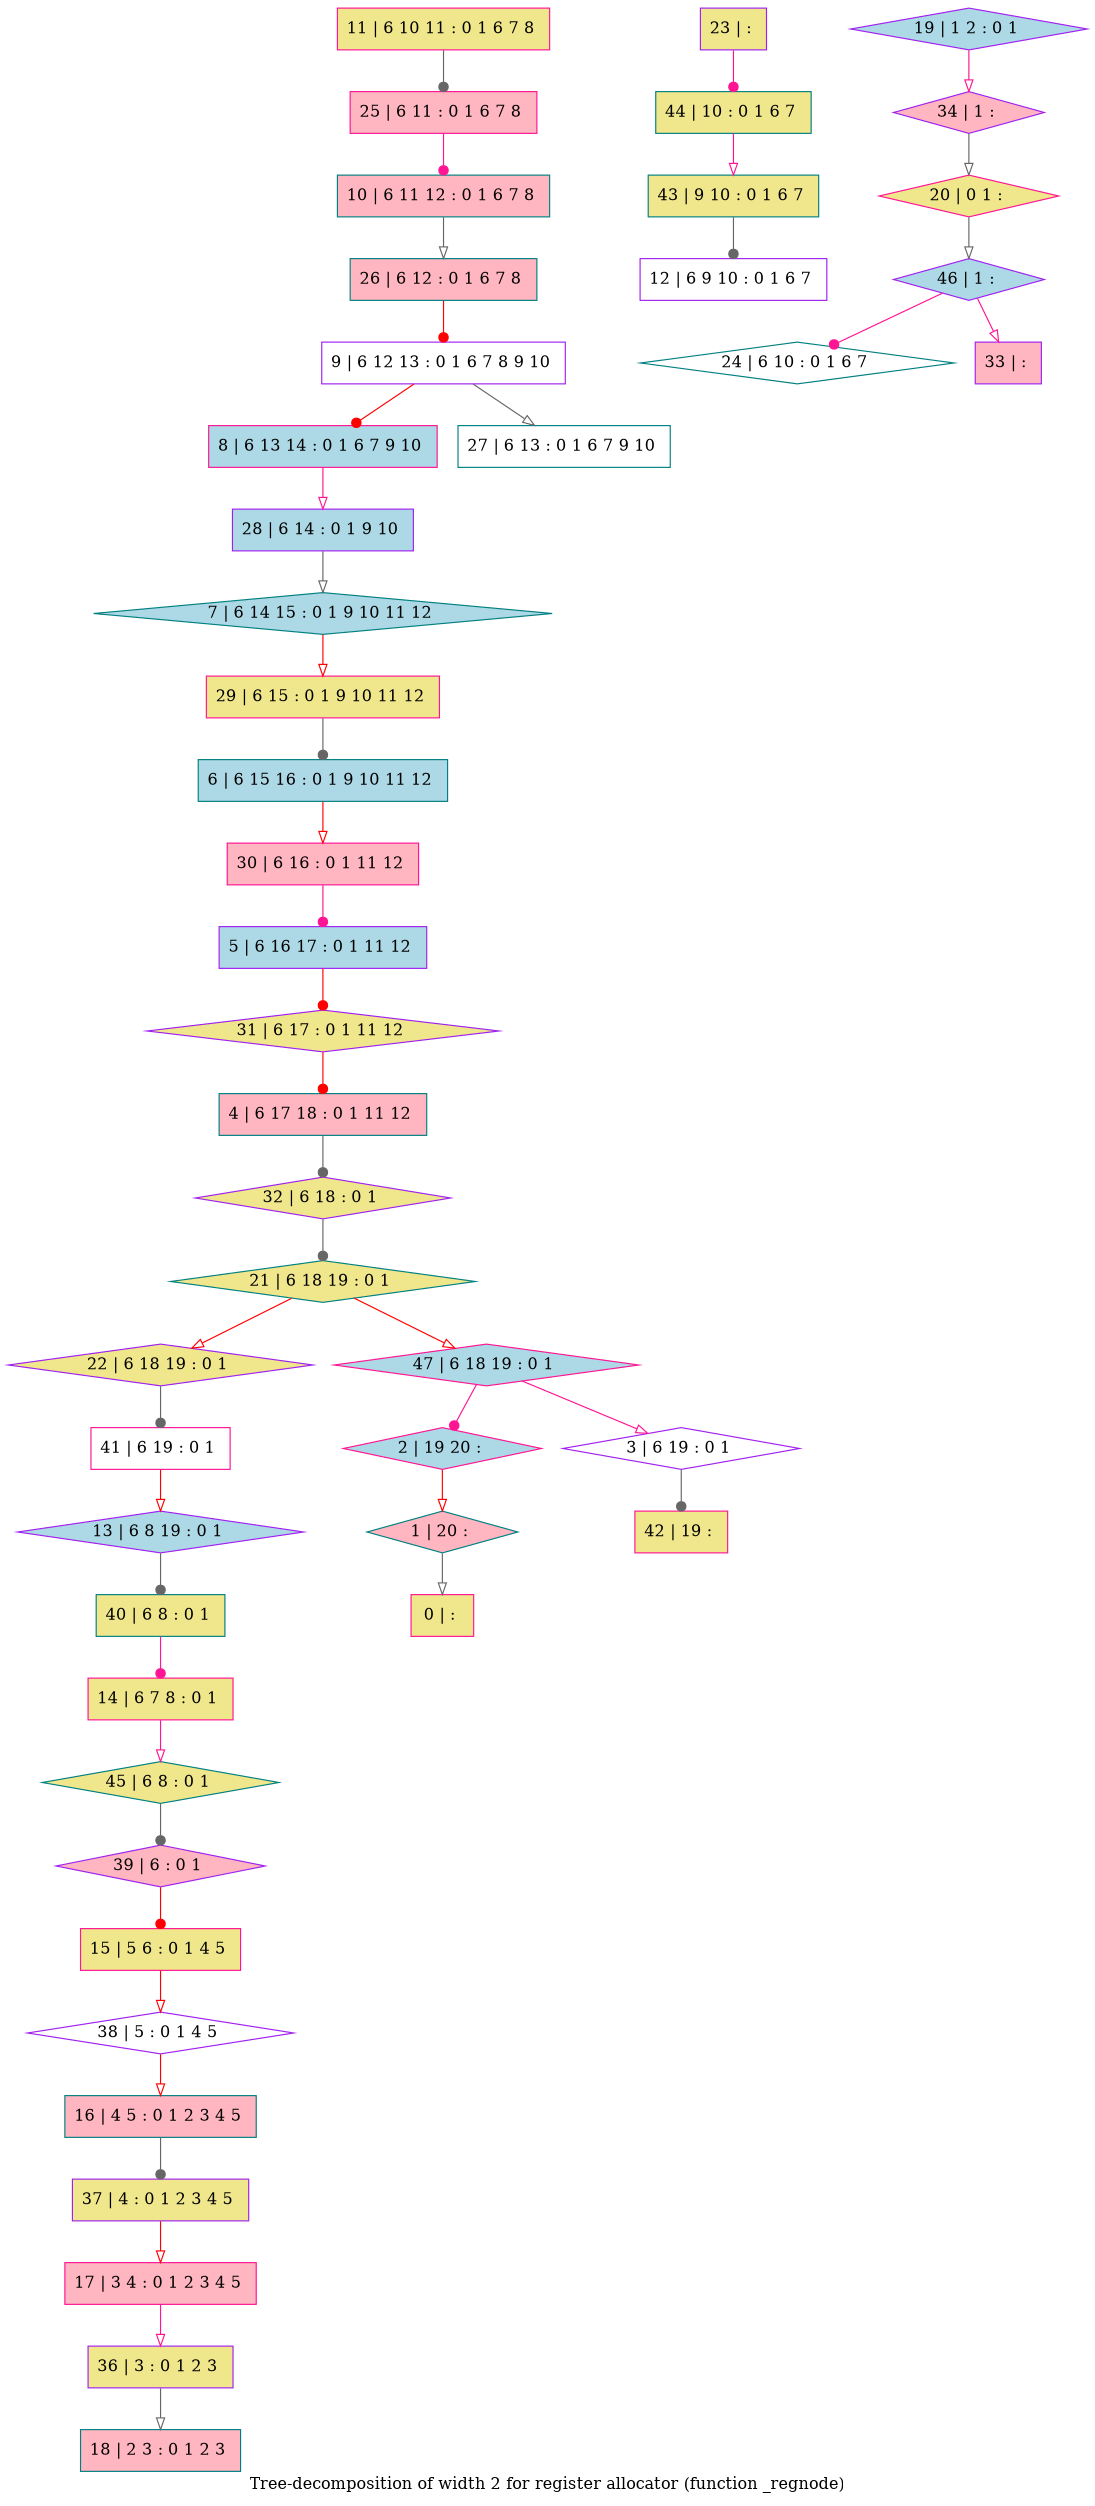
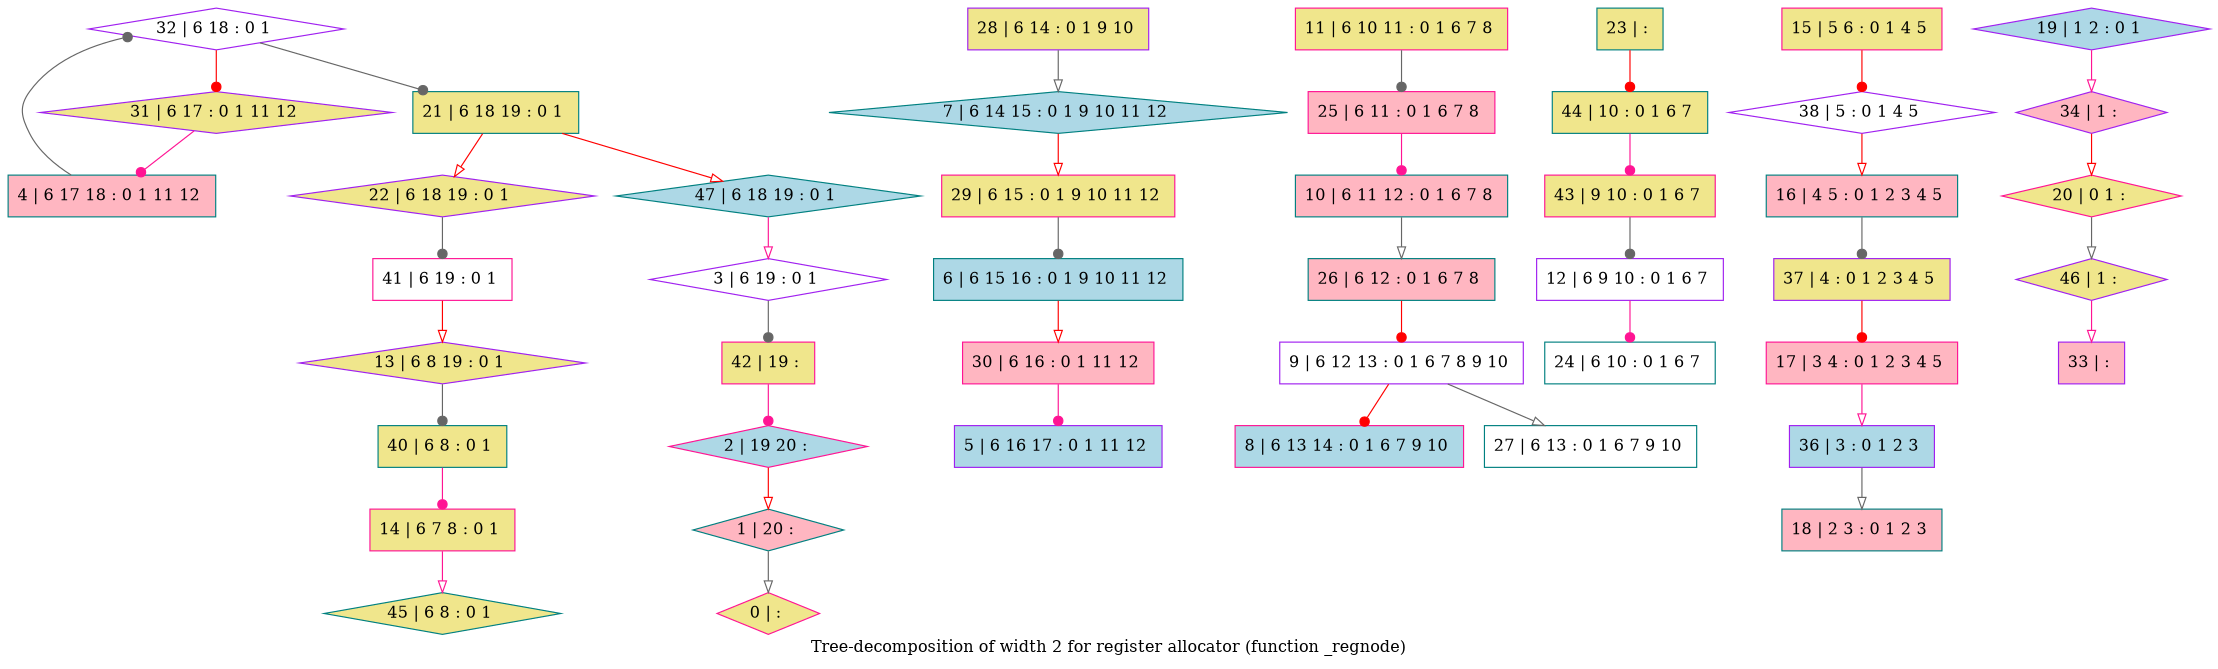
(733, 29) -> (1630, 29)
(733, 66) -> (1630, 66)
(733, 149) -> (1630, 150)
(969, 149) -> (2092, 149)
(733, 196) -> (1630, 196)
(969, 279) -> (2092, 279)
(891, 318) -> (1630, 317)
(797, 363) -> (1630, 363)
(323, 483) -> none
(323, 530) -> (1058, 29)
(323, 985) -> (216, 66)
(323, 1068) -> (170, 150)
(323, 1198) -> (216, 29)
(323, 1281) -> (496, 112)
(486, 1365) -> (768, 196)
(466, 1403) -> (768, 400)
(161, 1532) -> (442, 363)
(442, 1615) -> (768, 613)
(161, 1866) -> none
(161, 1986) -> (1862, 66)
(161, 2236) -> (1862, 317)
(161, 2367) -> (1862, 446)
